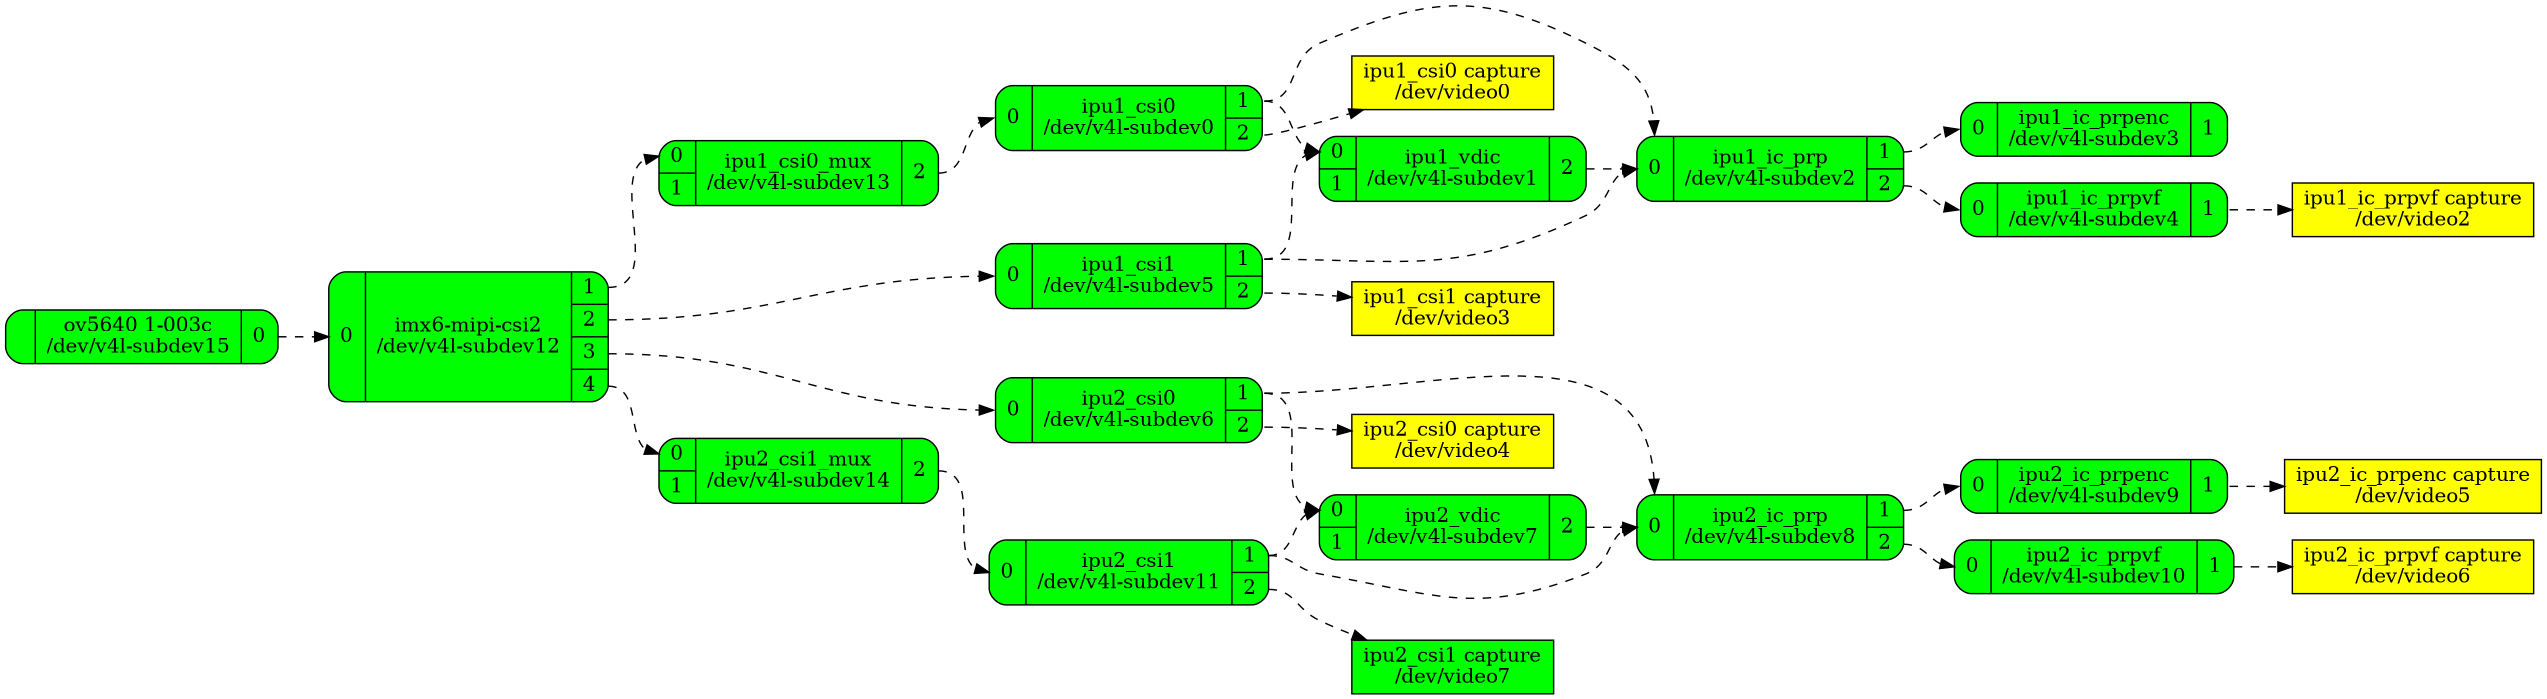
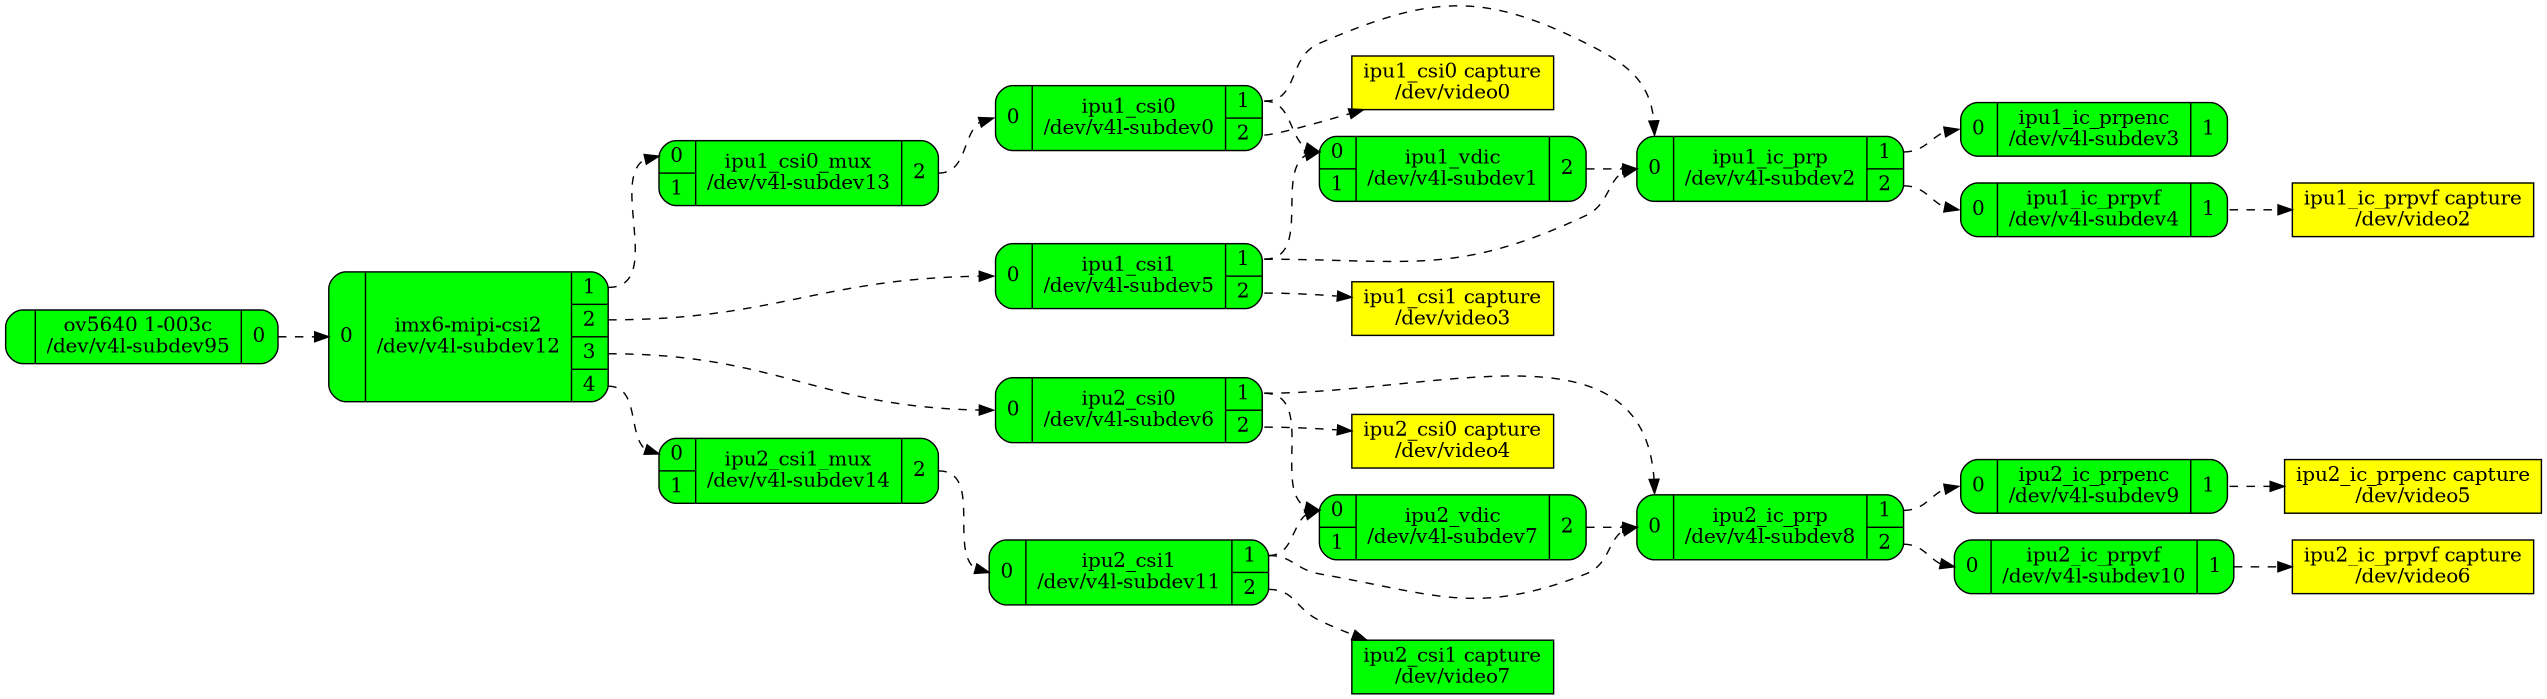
(138, 347) -> (138, 347)
